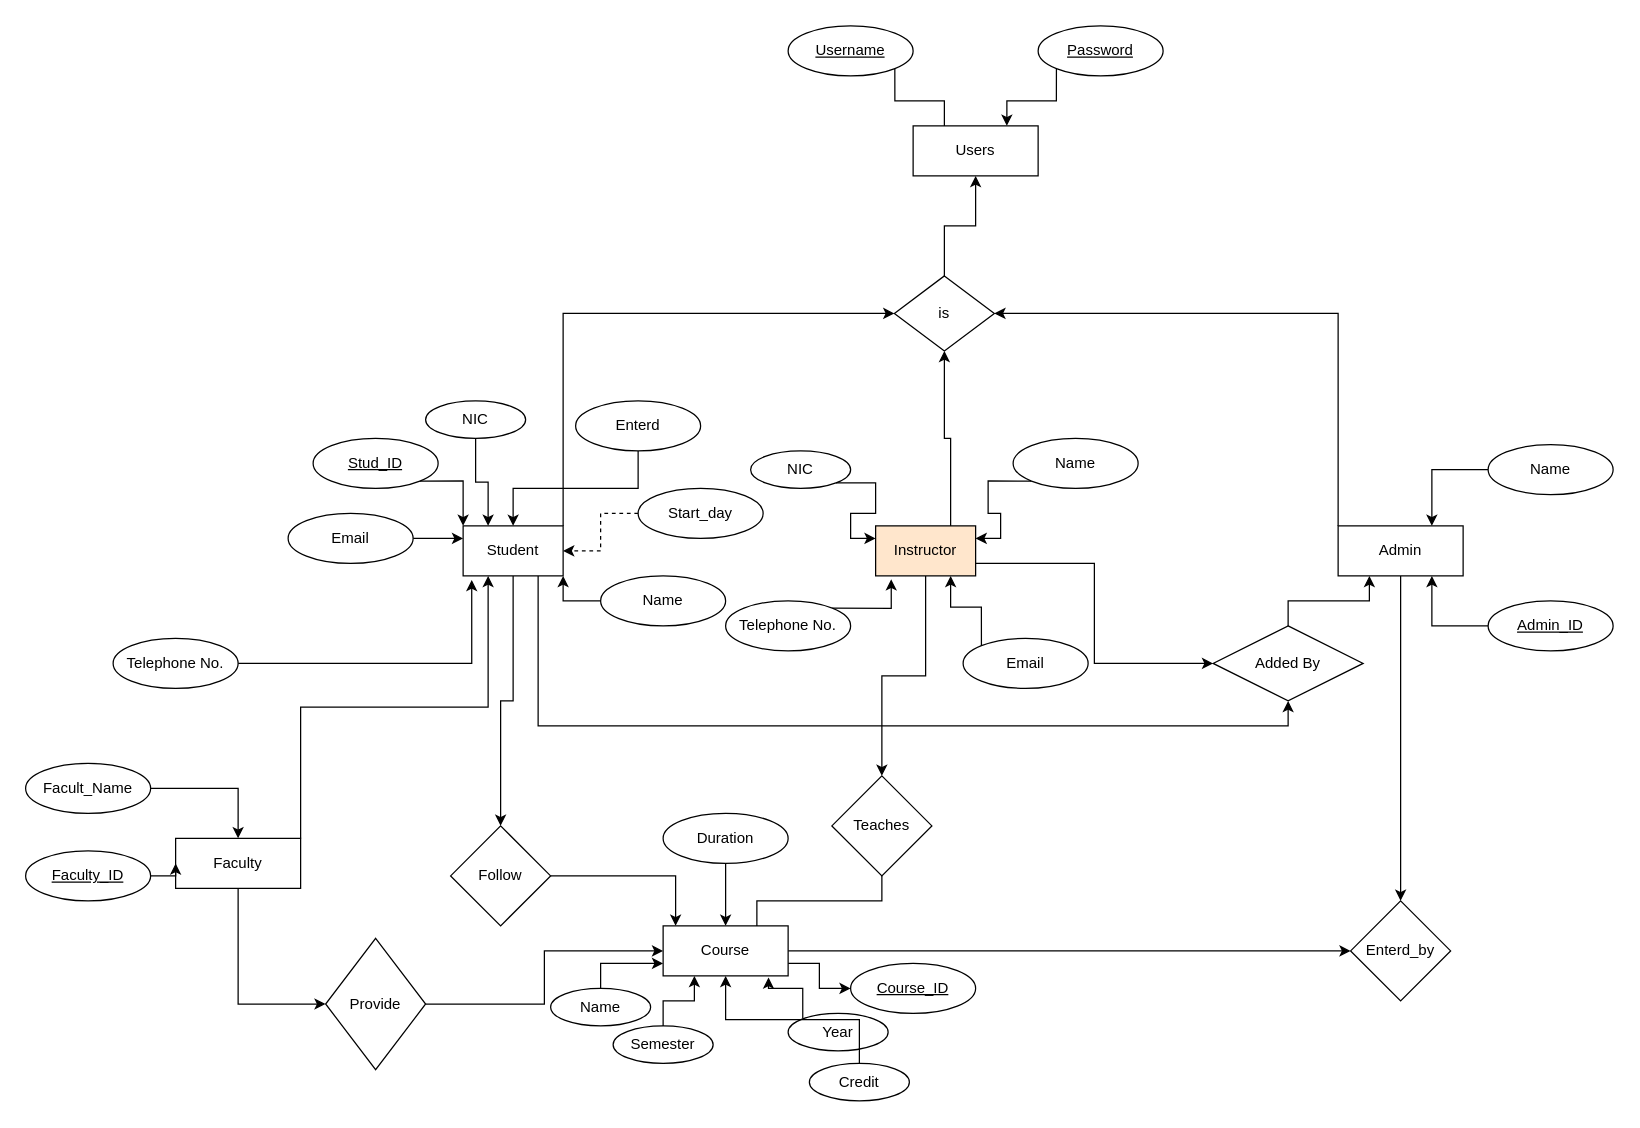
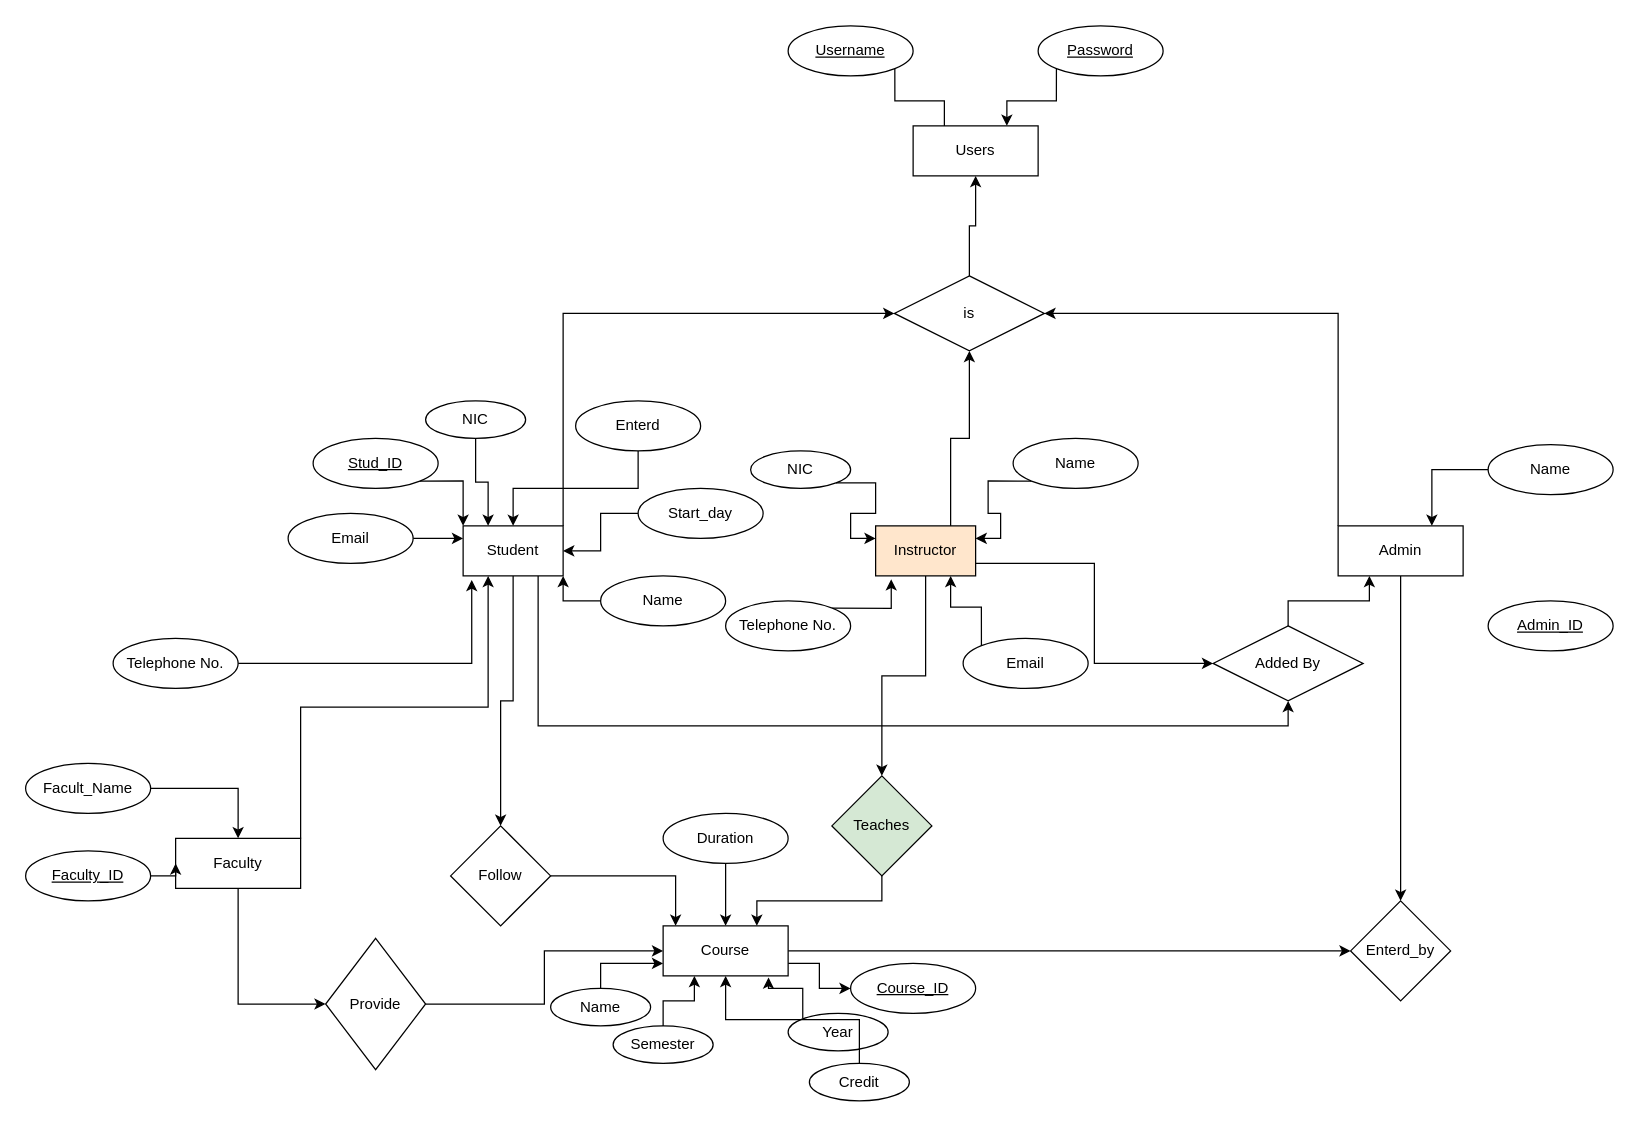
(944, 313) -> (969, 313)
(601, 529) -> (601, 529)
(1439, 626) -> none
(882, 826) -> (882, 826)
(757, 919) -> (757, 916)
